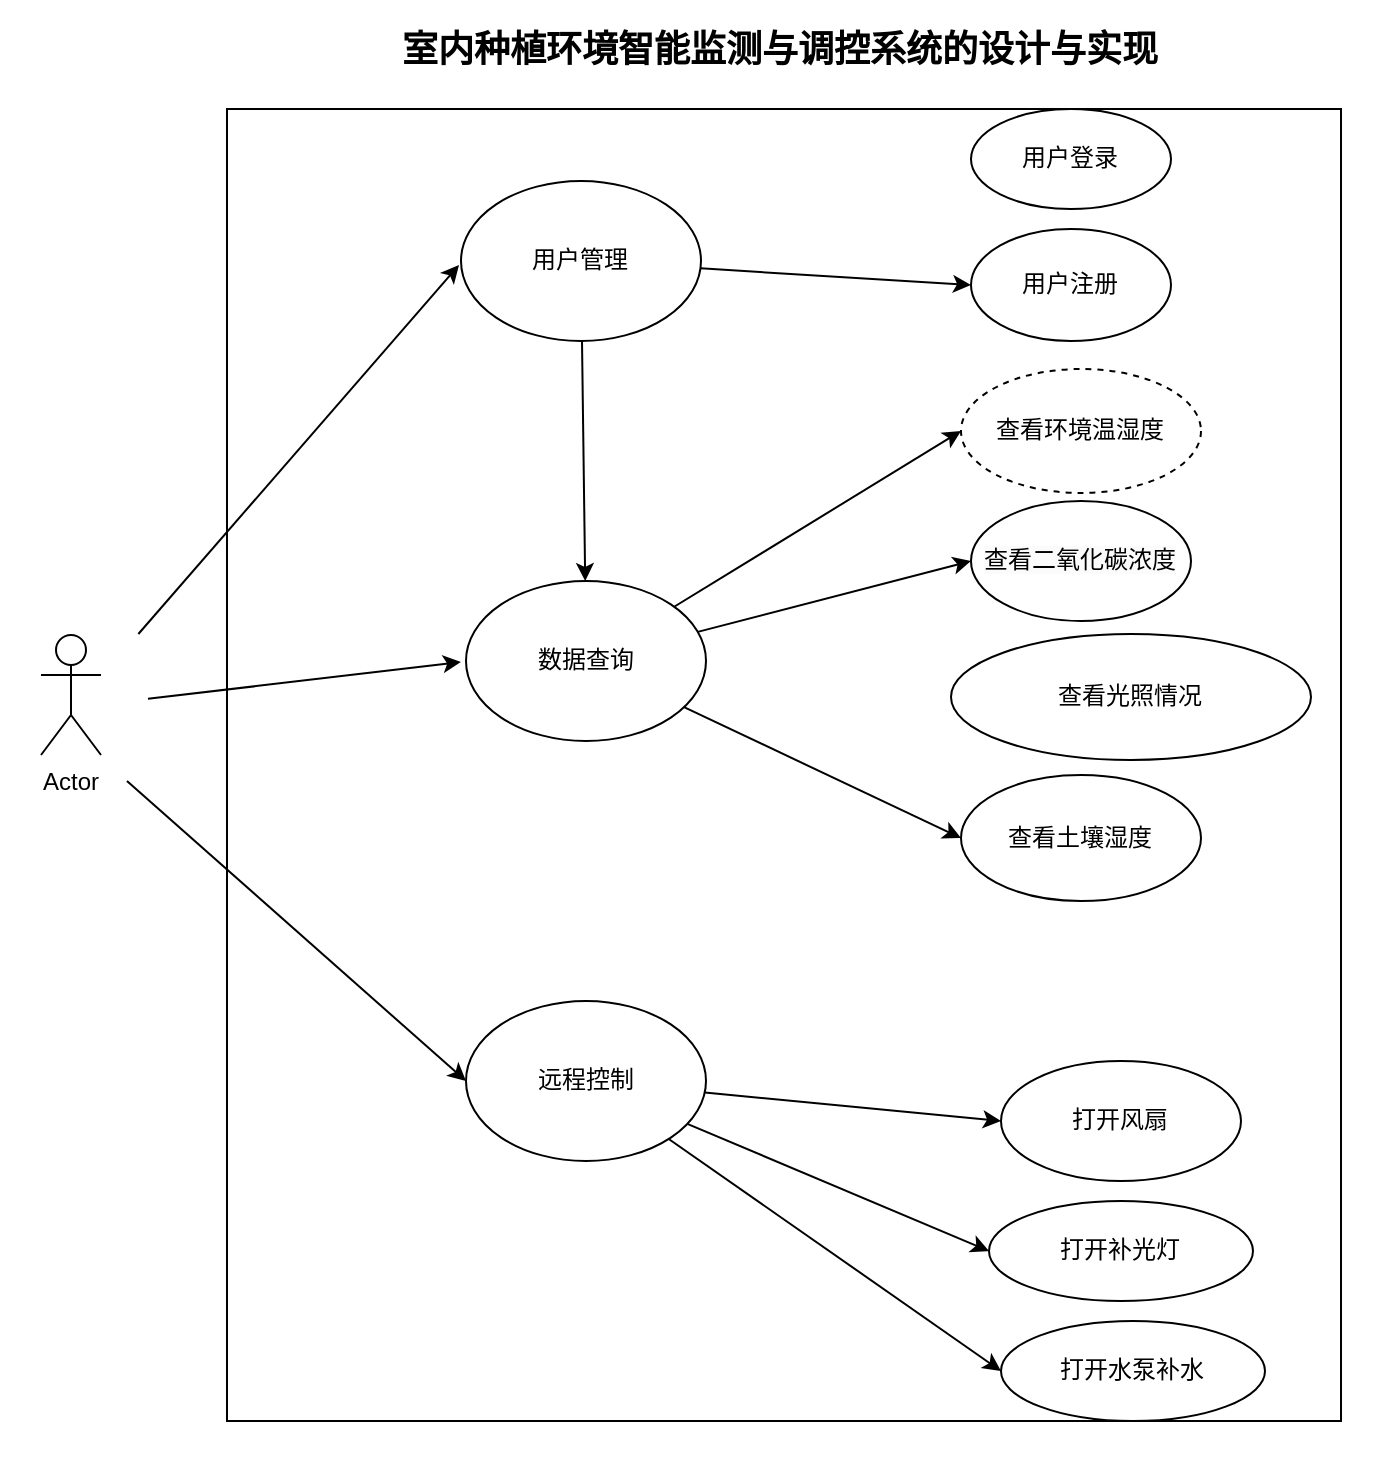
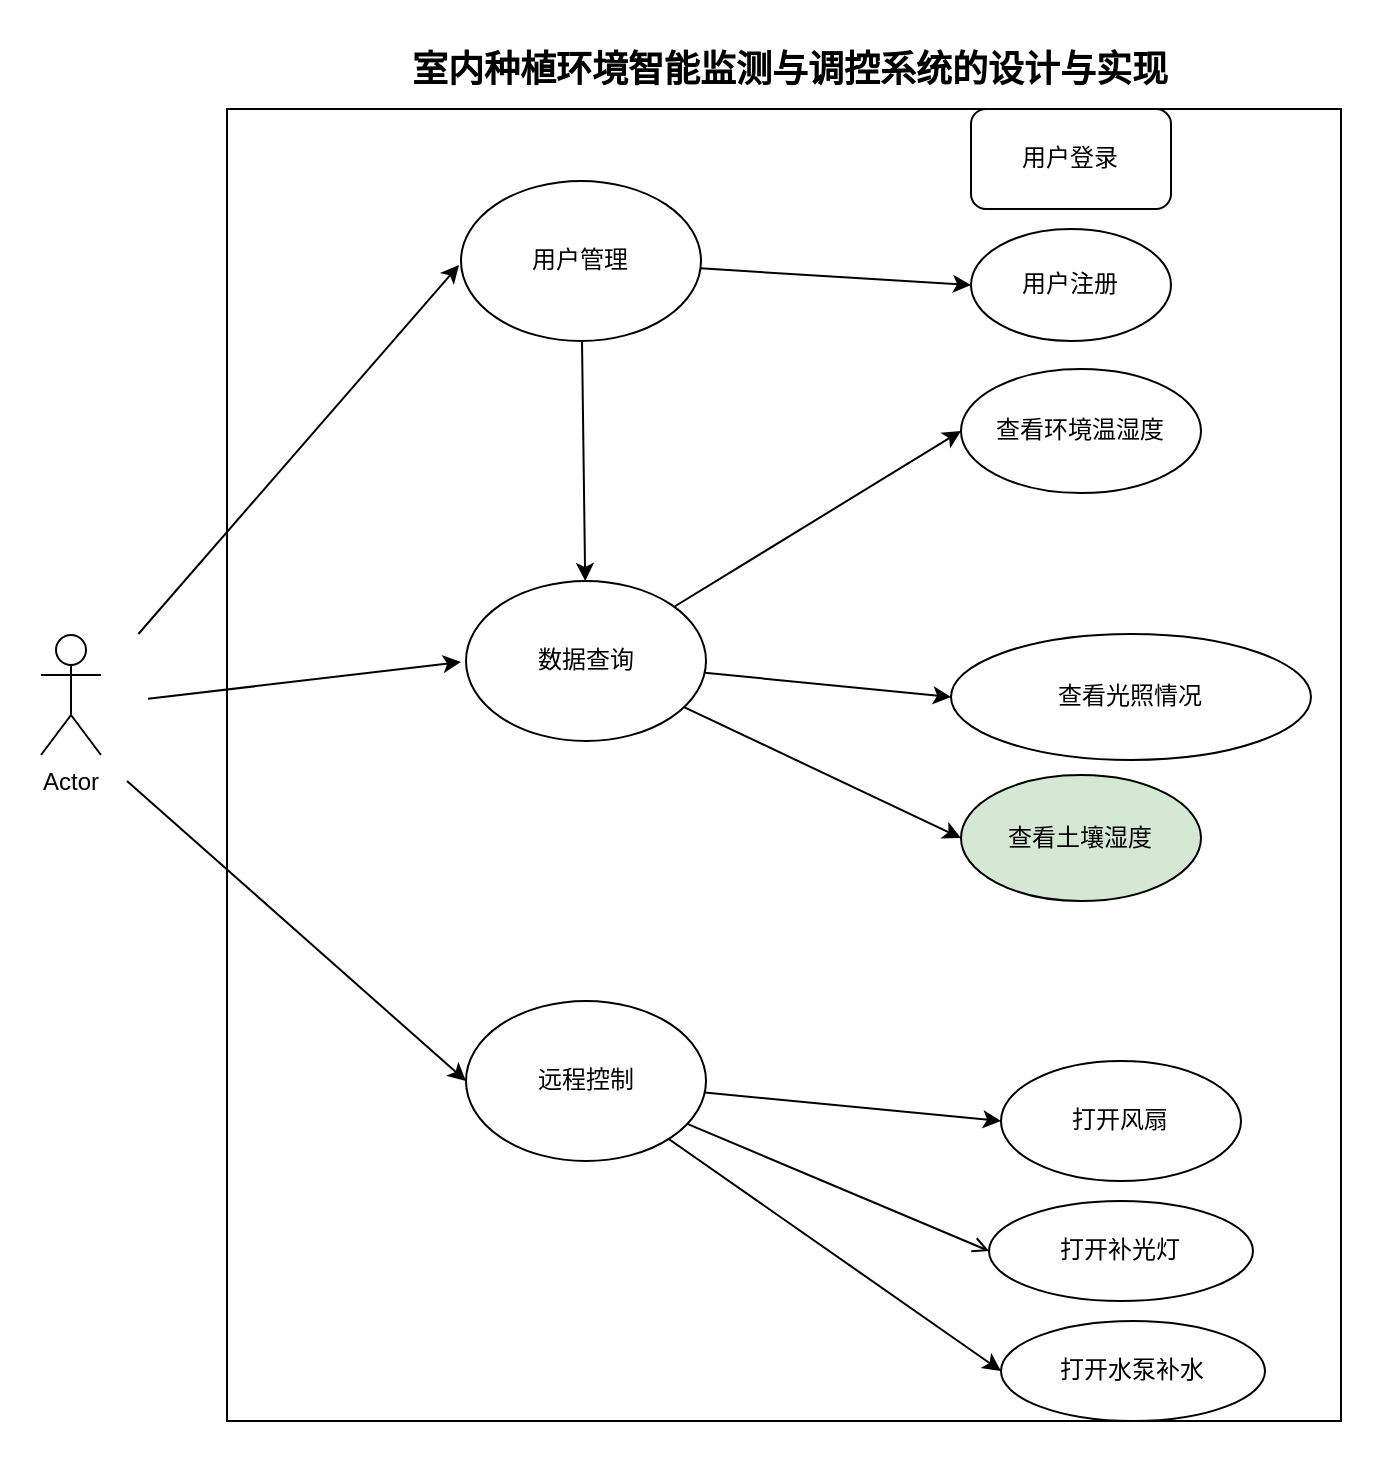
(781, 51) -> (791, 71)
(1071, 159) -> (1071, 159)
(1081, 431) -> (1081, 431)
(1081, 561) -> none
(828, 598) -> none
none -> (822, 684)
(1081, 838) -> (1081, 838)
(975, 1245) -> (978, 1247)
